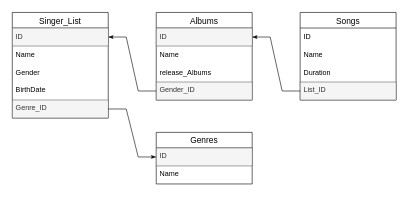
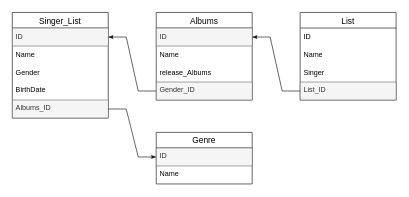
(348, 21) -> (348, 21)
(319, 72) -> (315, 72)
(32, 108) -> (33, 108)
(204, 141) -> (204, 141)
